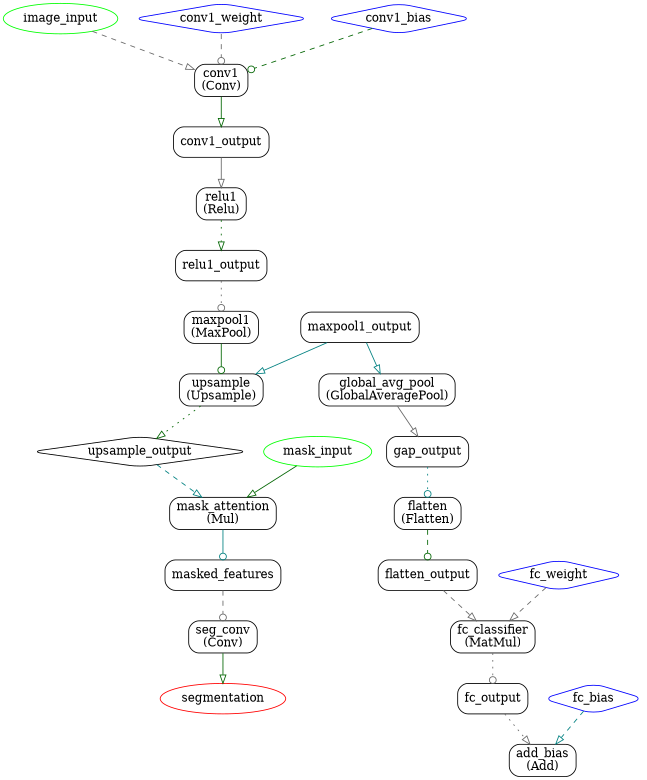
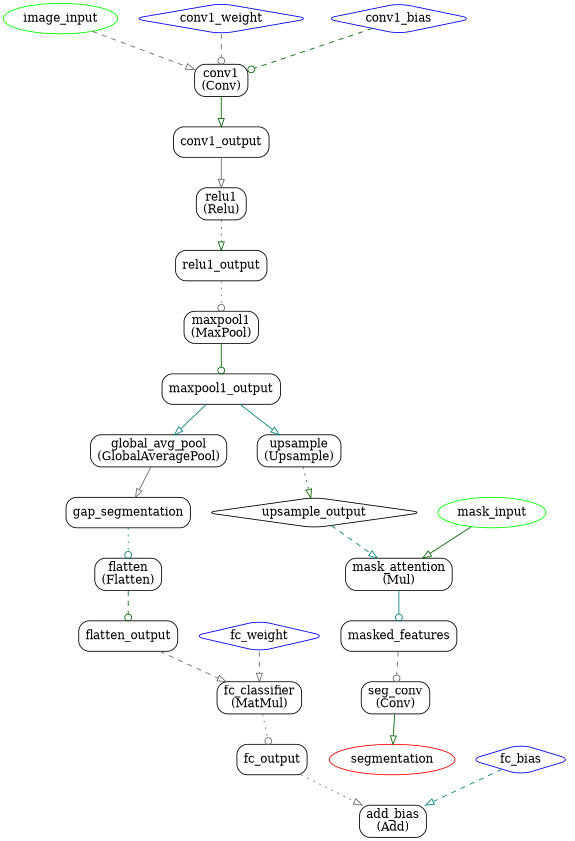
(221, 355) -> (221, 355)
(428, 452) -> (128, 513)
